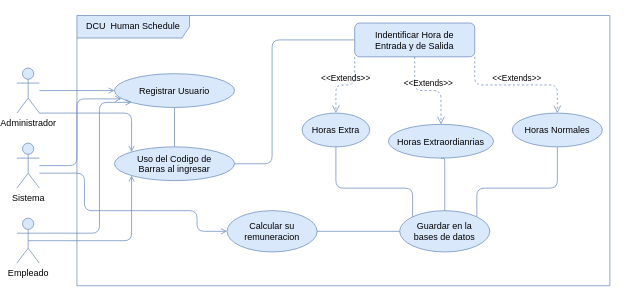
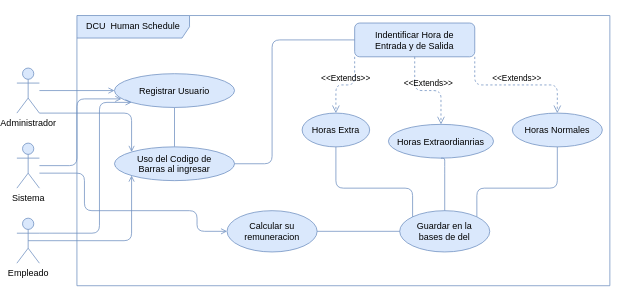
(444, 226) -> (444, 226)
